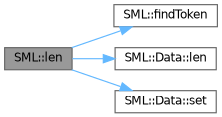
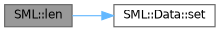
(166, 16) -> none
(166, 59) -> none
